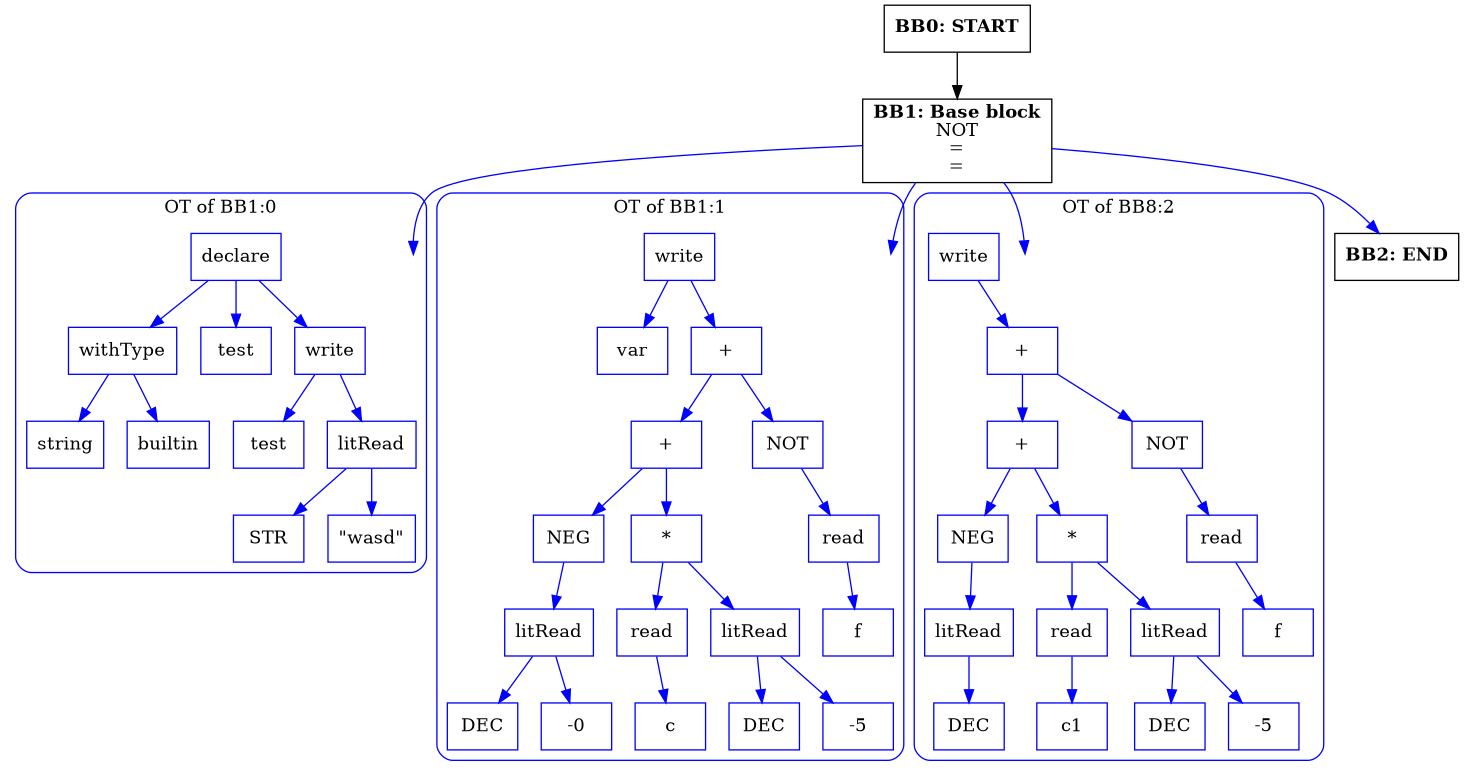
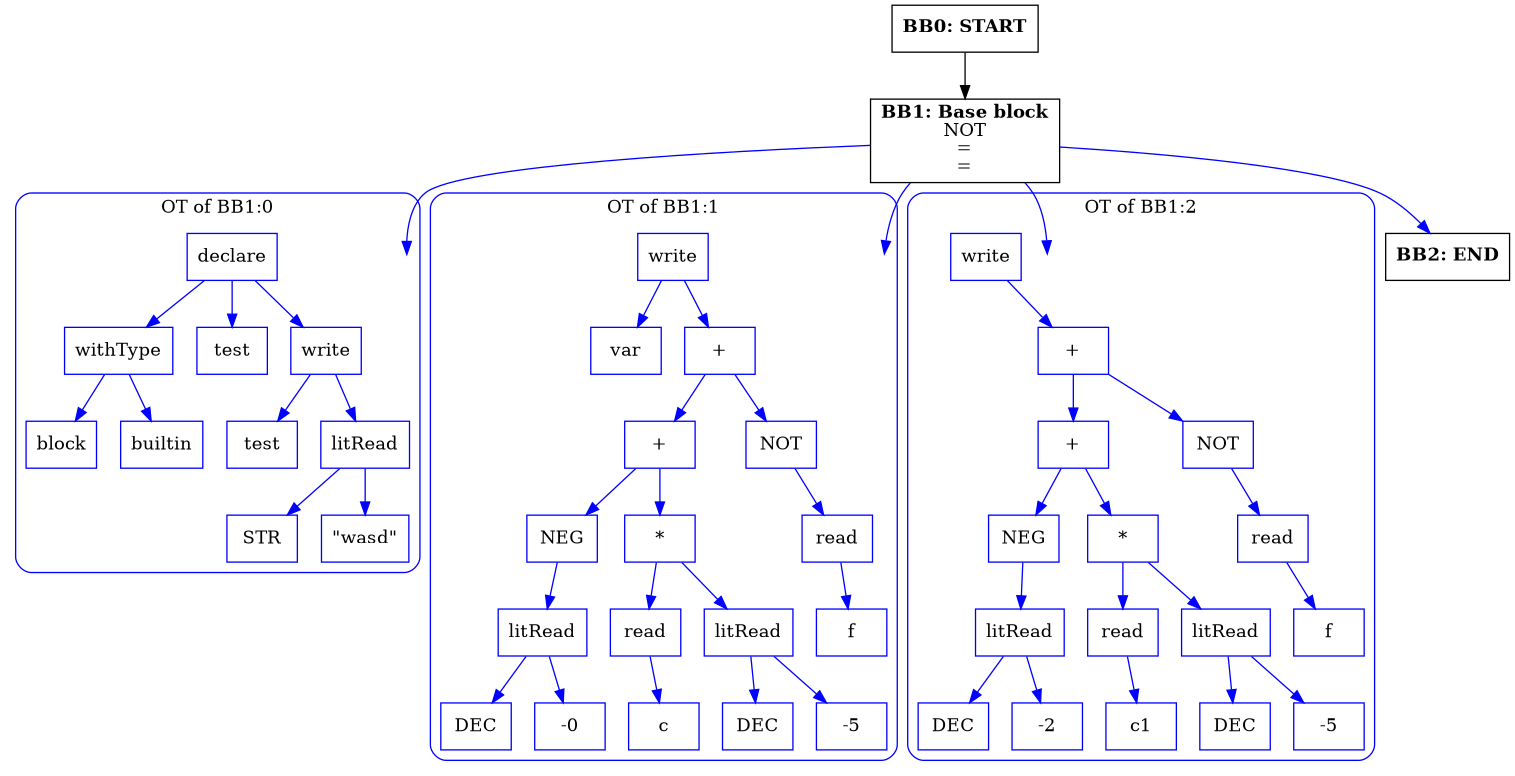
(1119, 208) -> (1141, 208)
(65, 445) -> (61, 445)
none -> (1047, 726)
